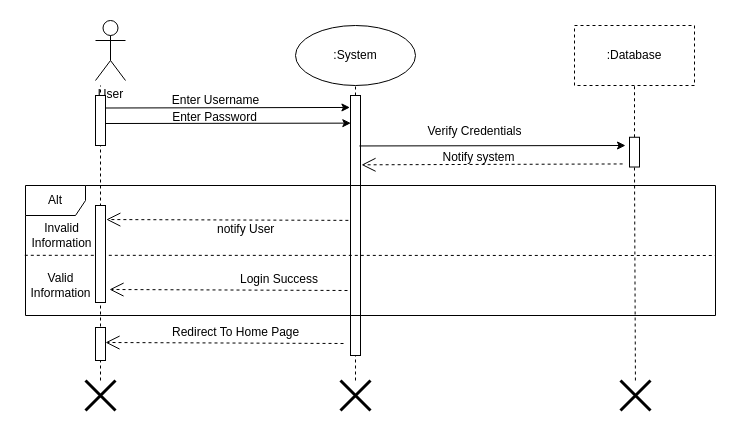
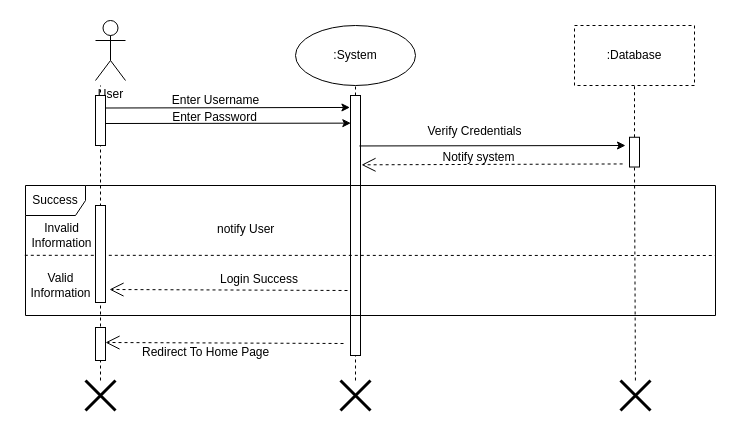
(56, 201) -> (56, 201)
(229, 220) -> none
(284, 286) -> (264, 286)
(236, 339) -> (206, 359)
